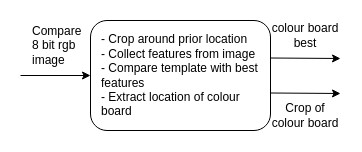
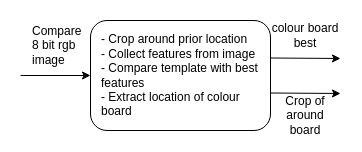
(306, 116) -> (306, 116)
